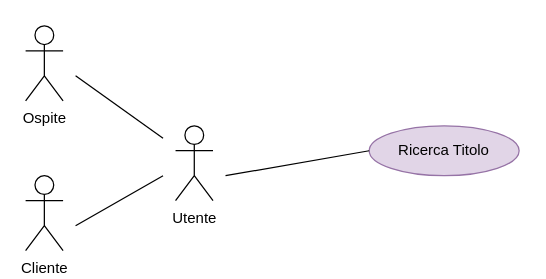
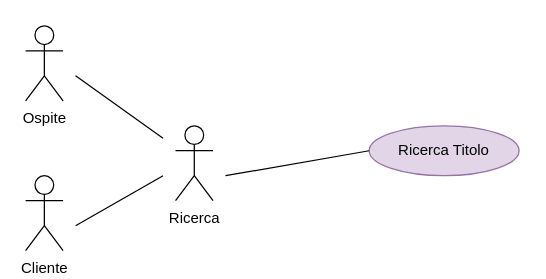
(195, 218) -> (195, 218)
